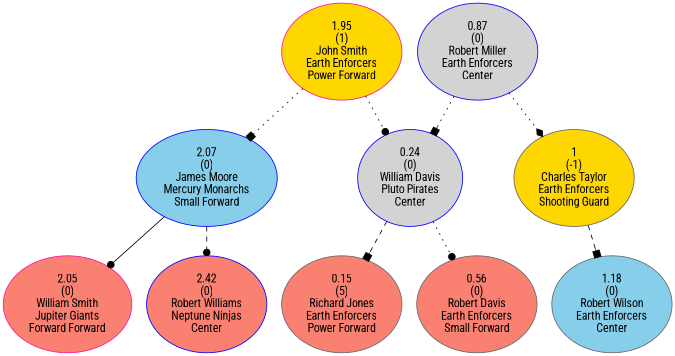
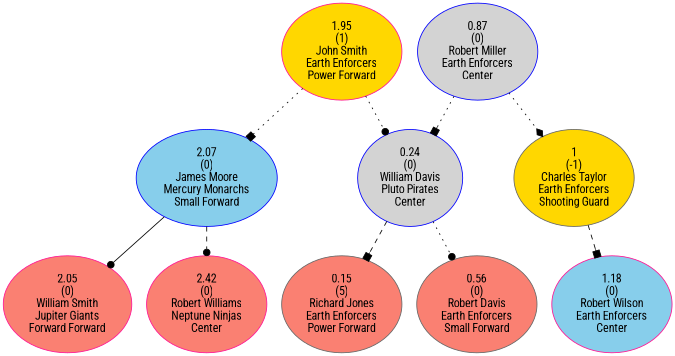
(207, 304) -> (207, 304)
(612, 304) -> (612, 304)
